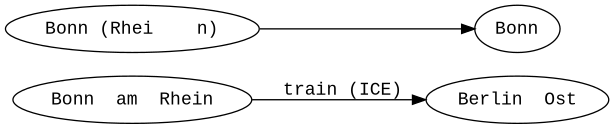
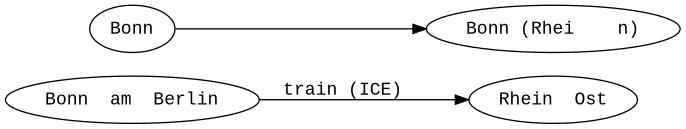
(361, 29) -> (294, 29)
(132, 100) -> (132, 100)
(517, 100) -> (553, 100)
